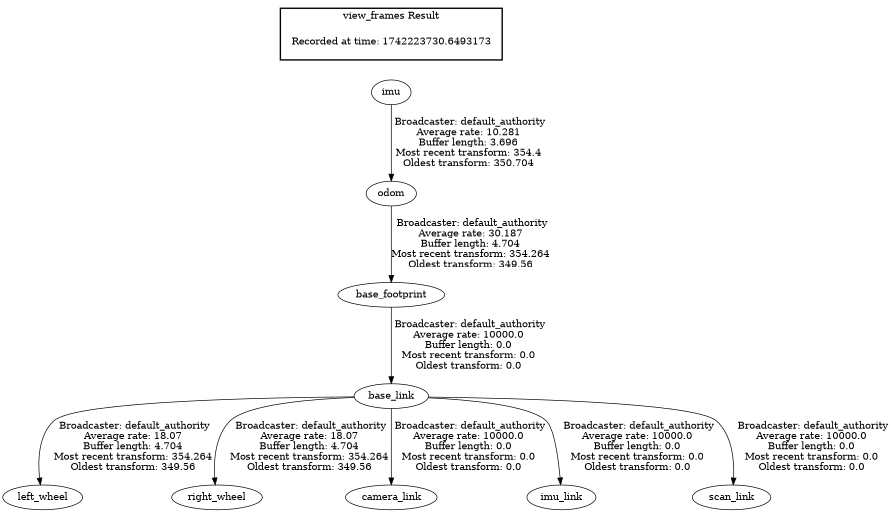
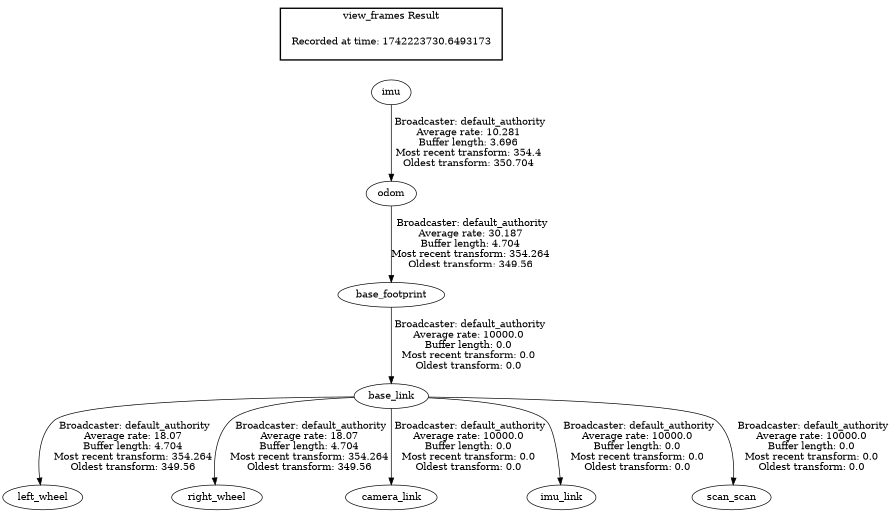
(732, 497) -> (732, 497)
